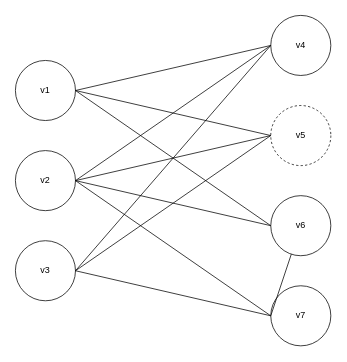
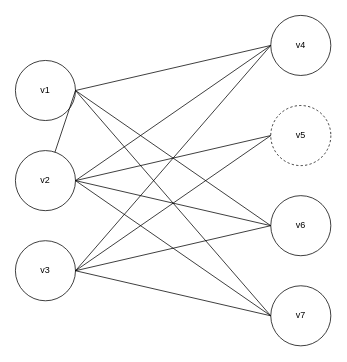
(175, 113) -> (65, 122)
none -> (175, 247)
(281, 284) -> (174, 204)
